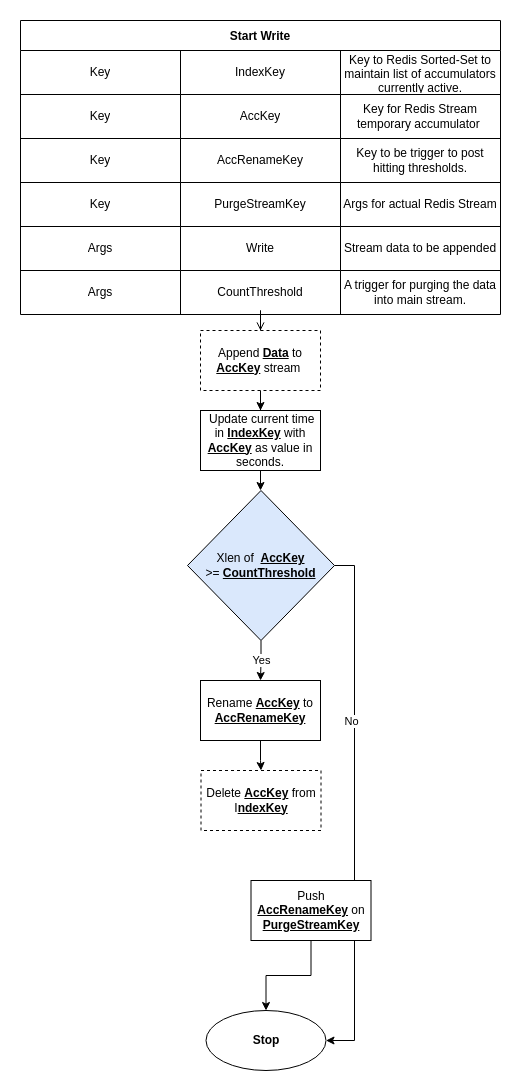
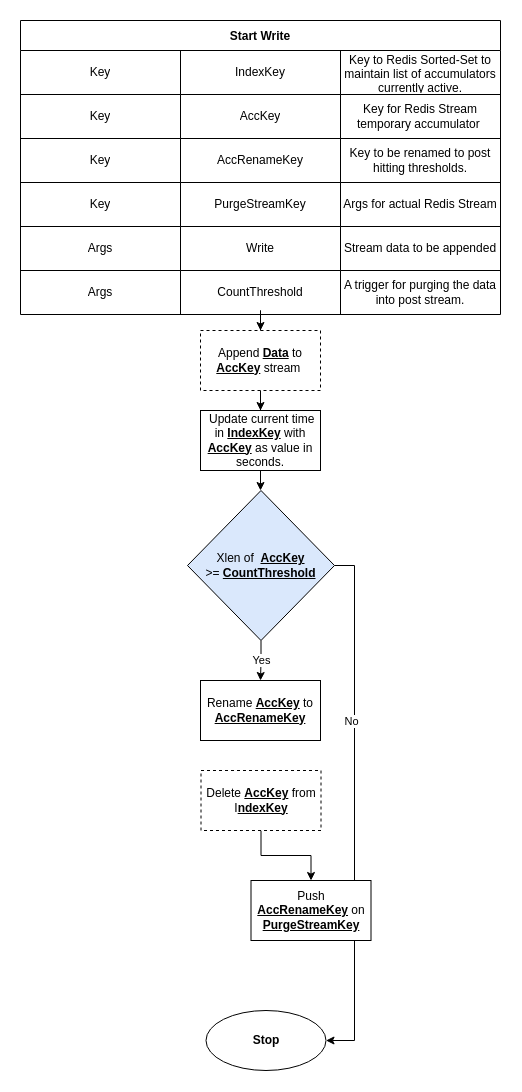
(421, 161) -> (421, 161)
(421, 293) -> (421, 293)
(261, 324) -> (261, 322)
(261, 752) -> none
none -> (282, 856)
(292, 976) -> none
